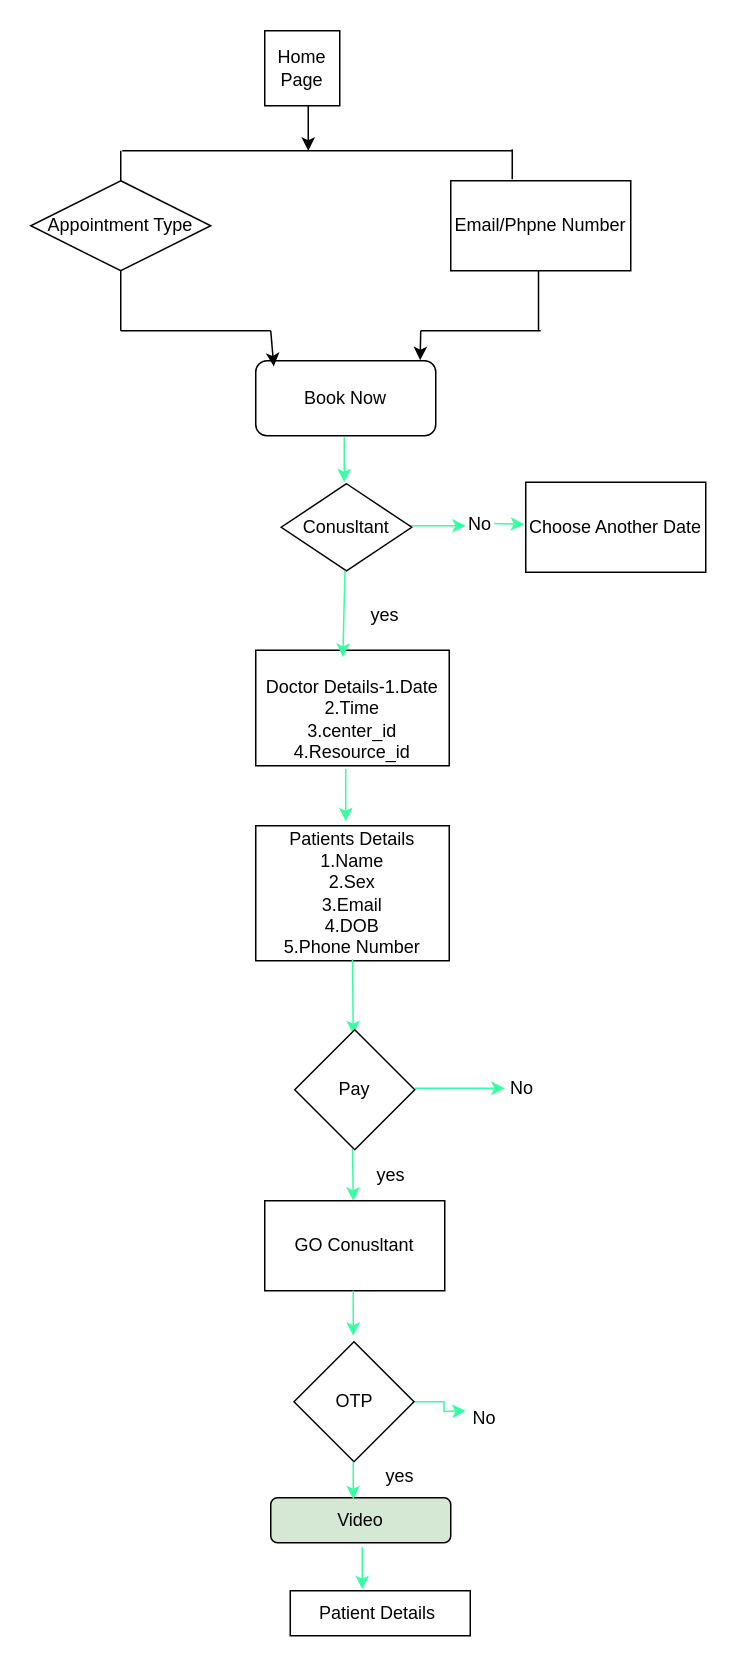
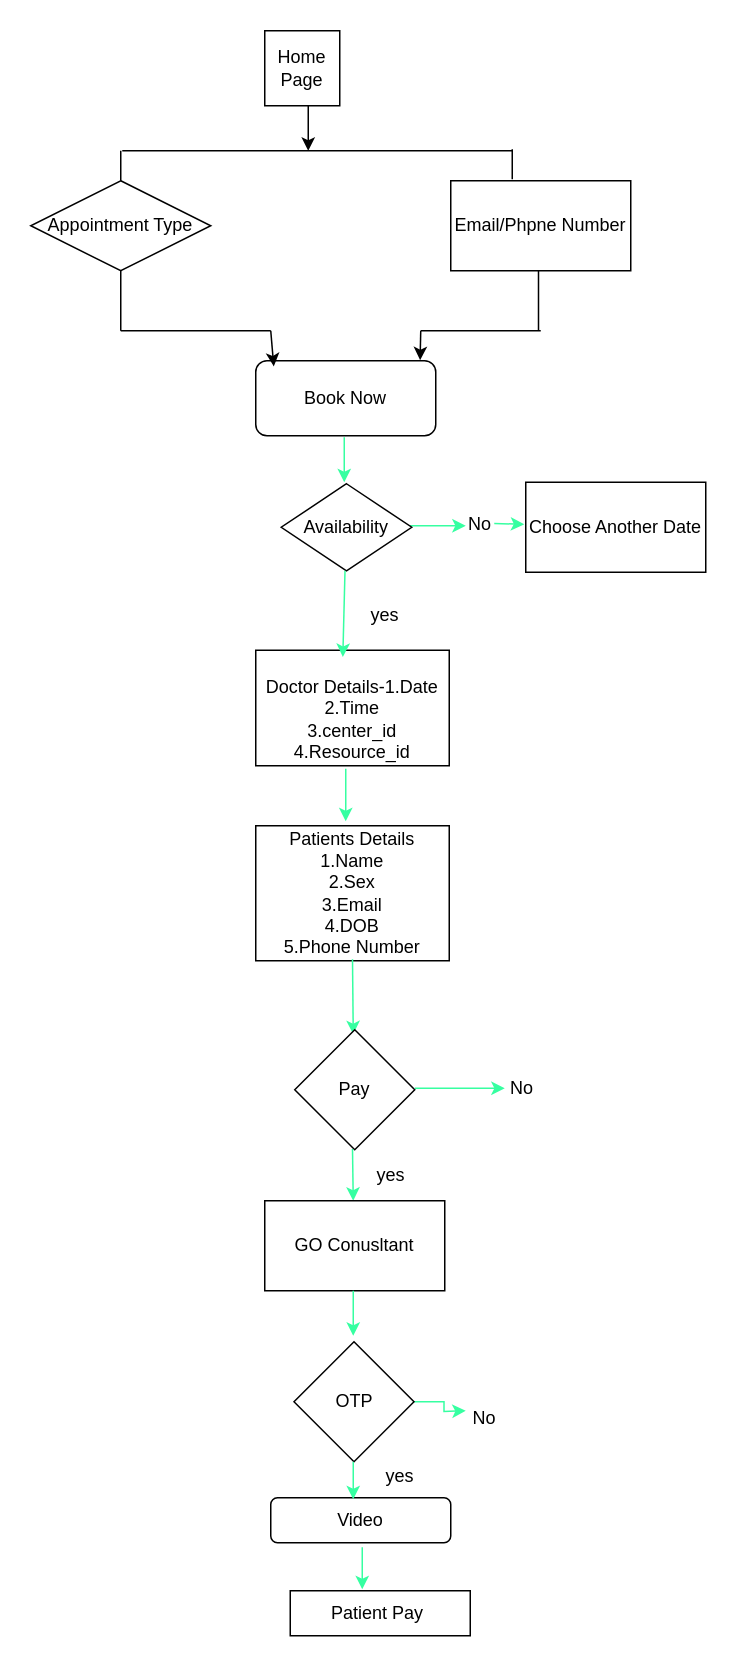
(347, 527) -> (347, 527)
(361, 1520) -> (361, 1520)
(380, 1613) -> (380, 1613)
